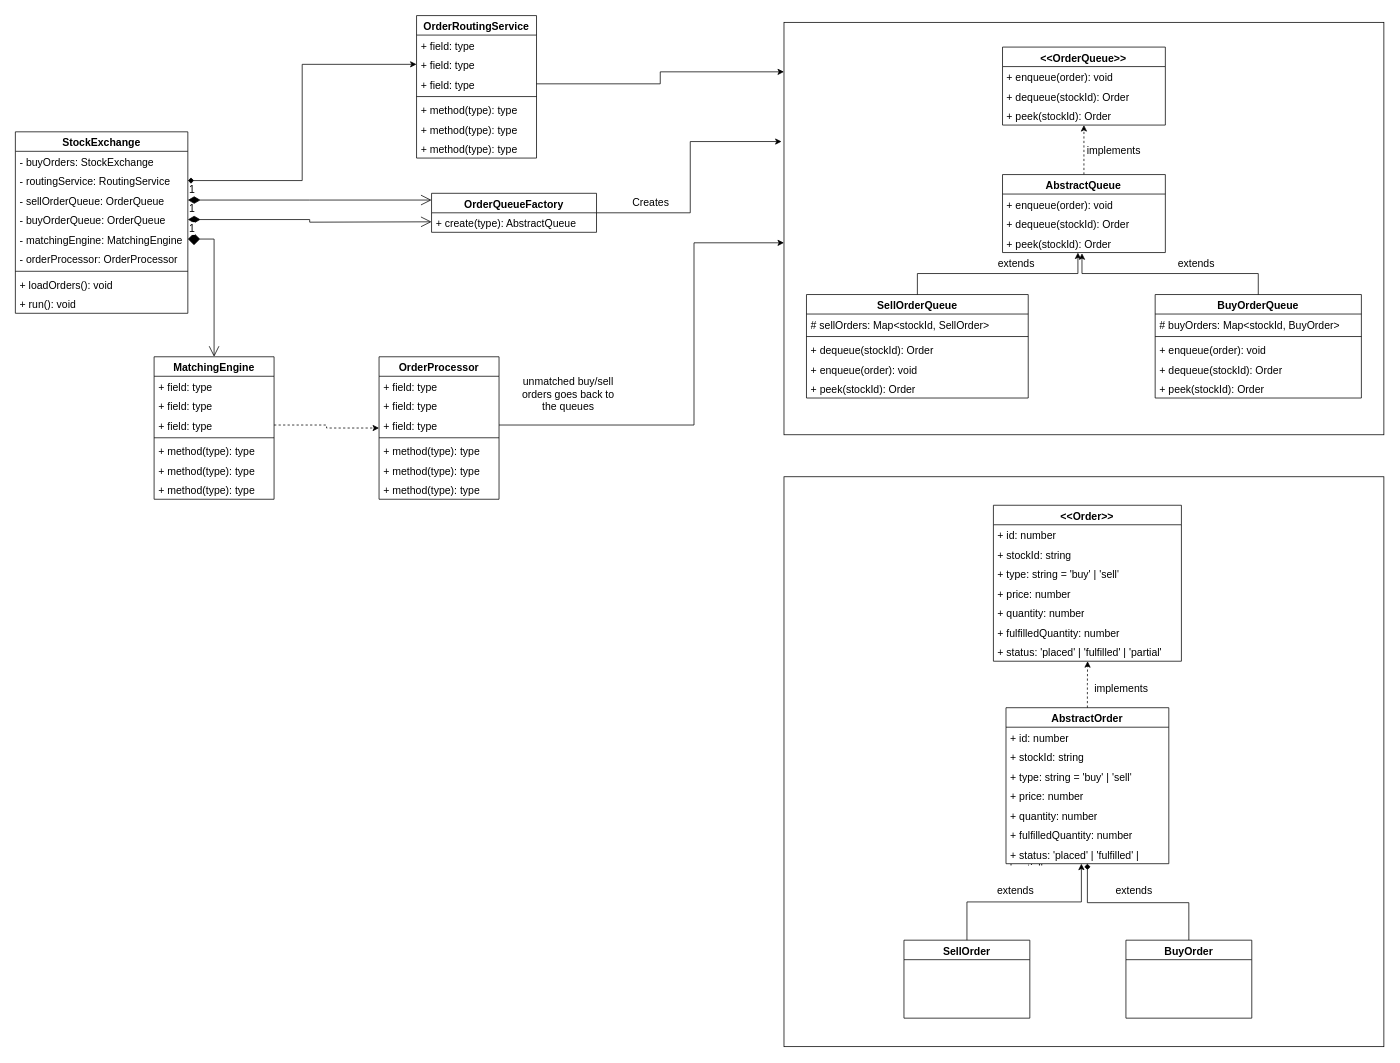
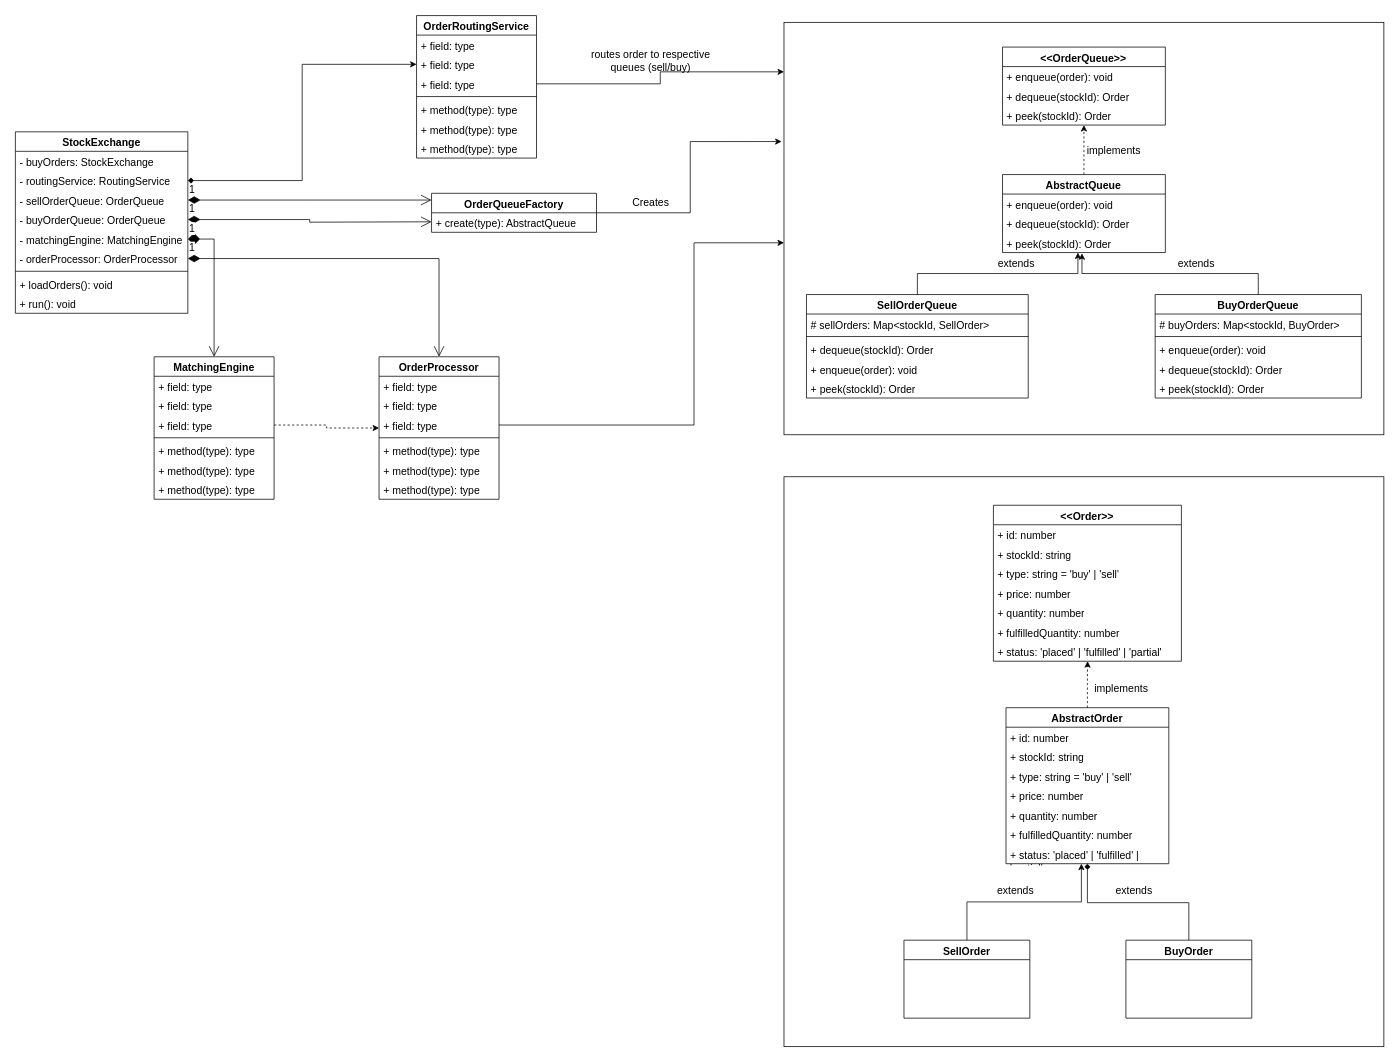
none -> (651, 60)
none -> (320, 258)
(568, 394) -> none
